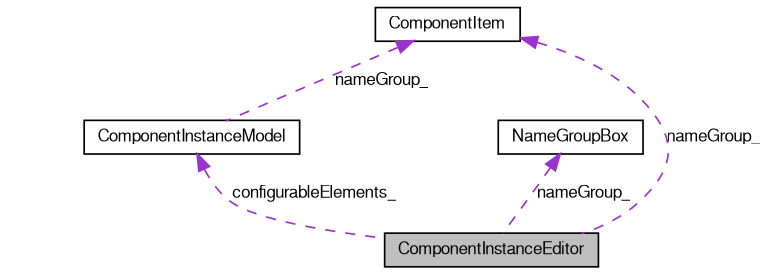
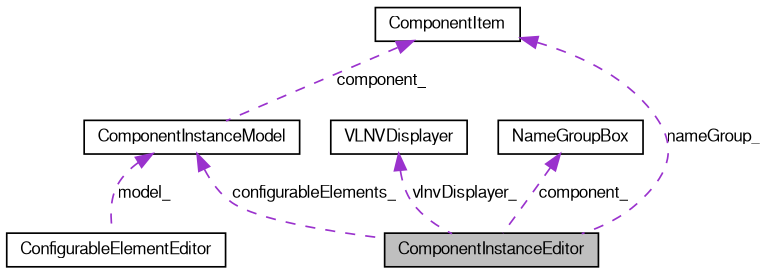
(382, 81) -> (382, 81)
none -> (399, 137)
(584, 194) -> (584, 194)
none -> (116, 250)
